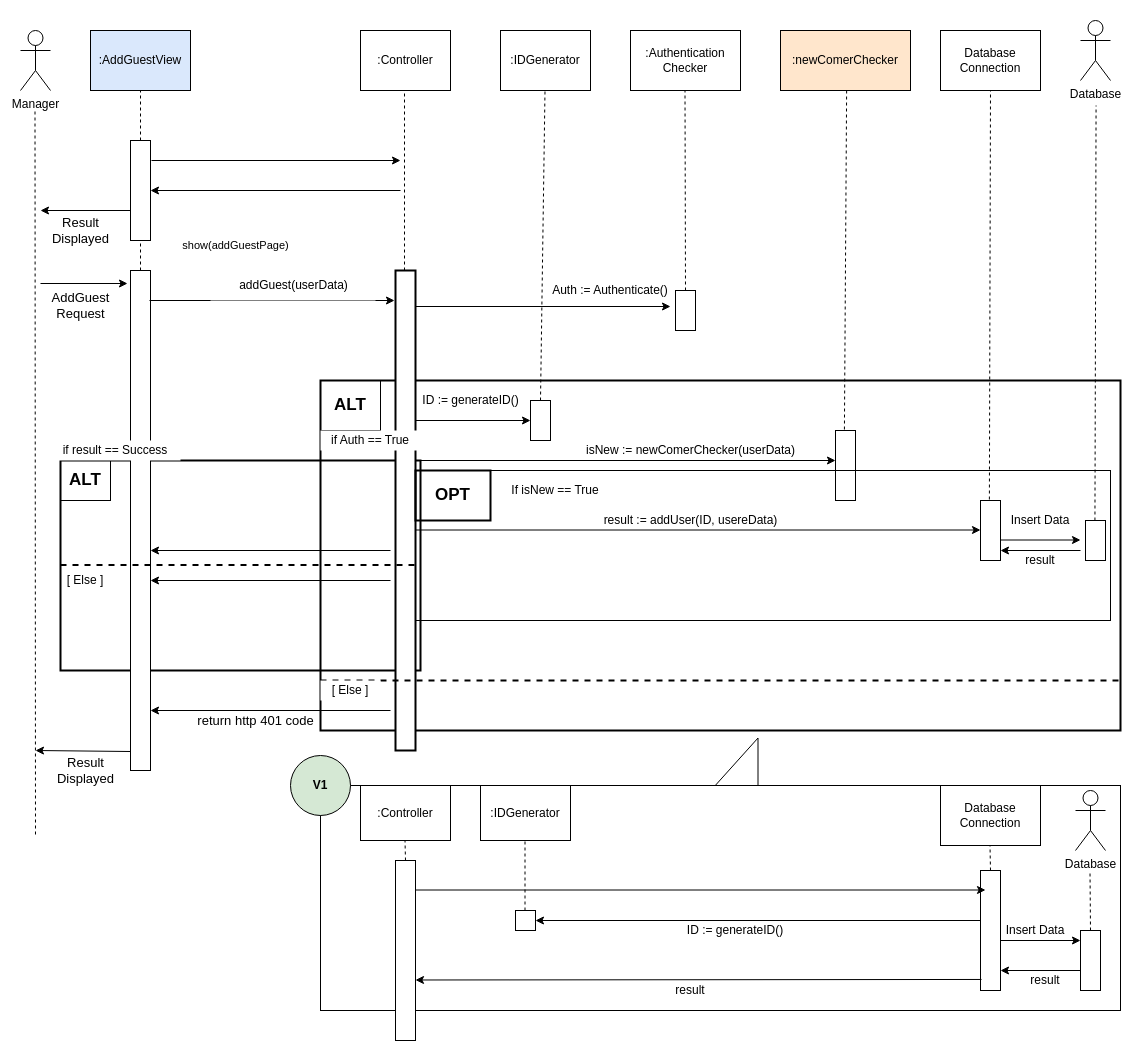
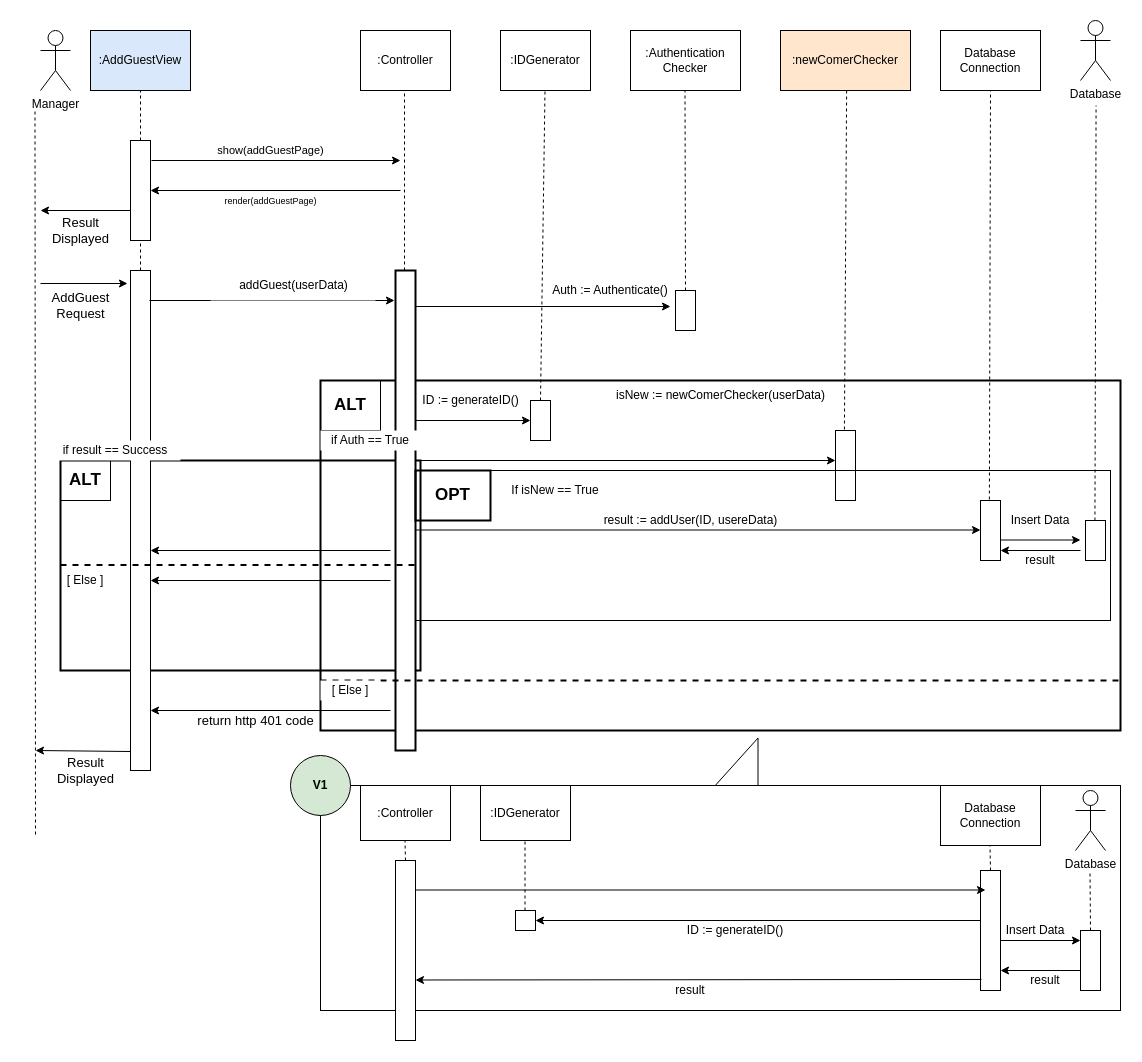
(36, 61) -> (56, 61)
none -> (271, 201)
(236, 246) -> (271, 151)
(691, 451) -> (721, 396)
